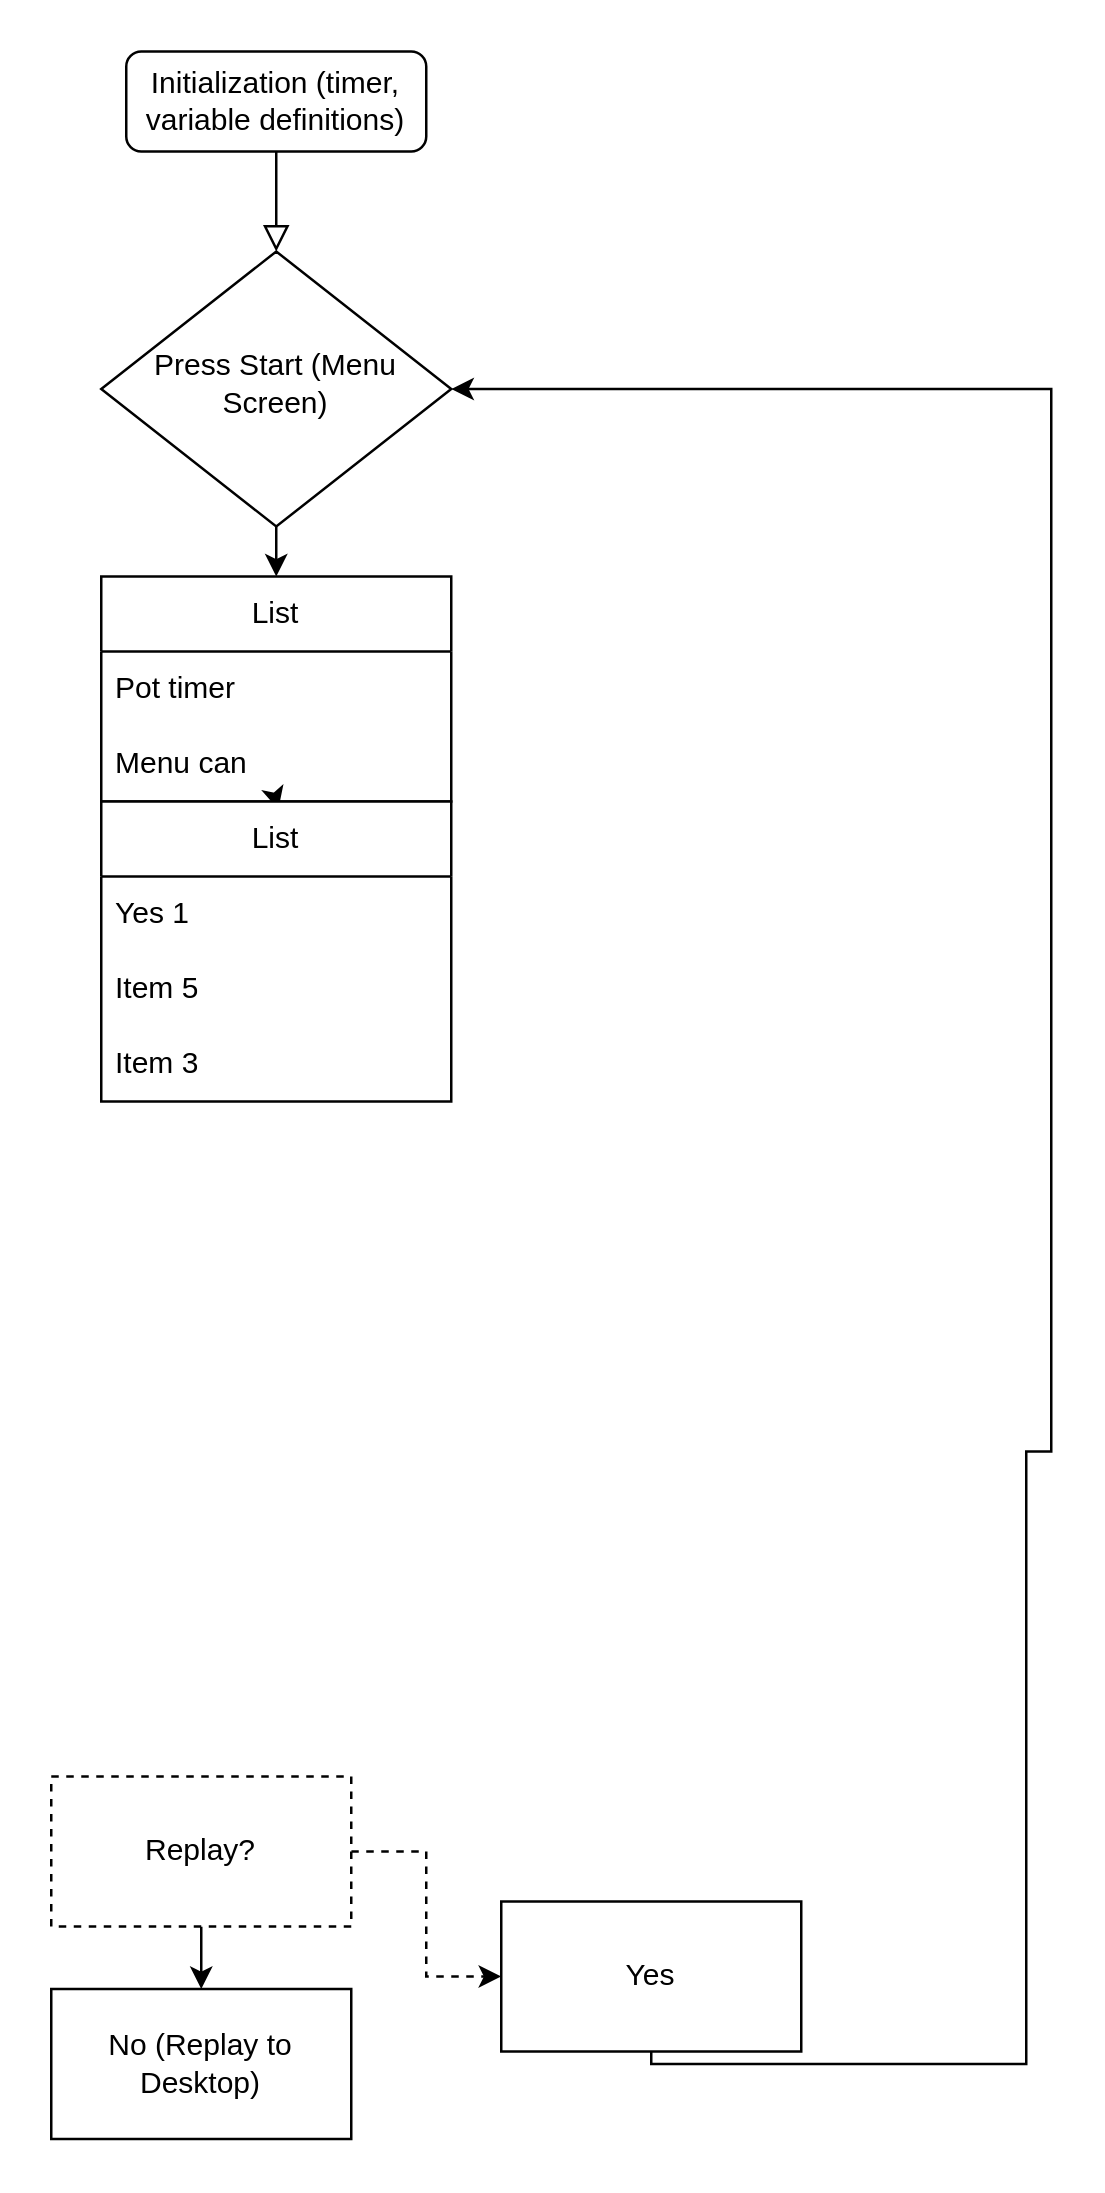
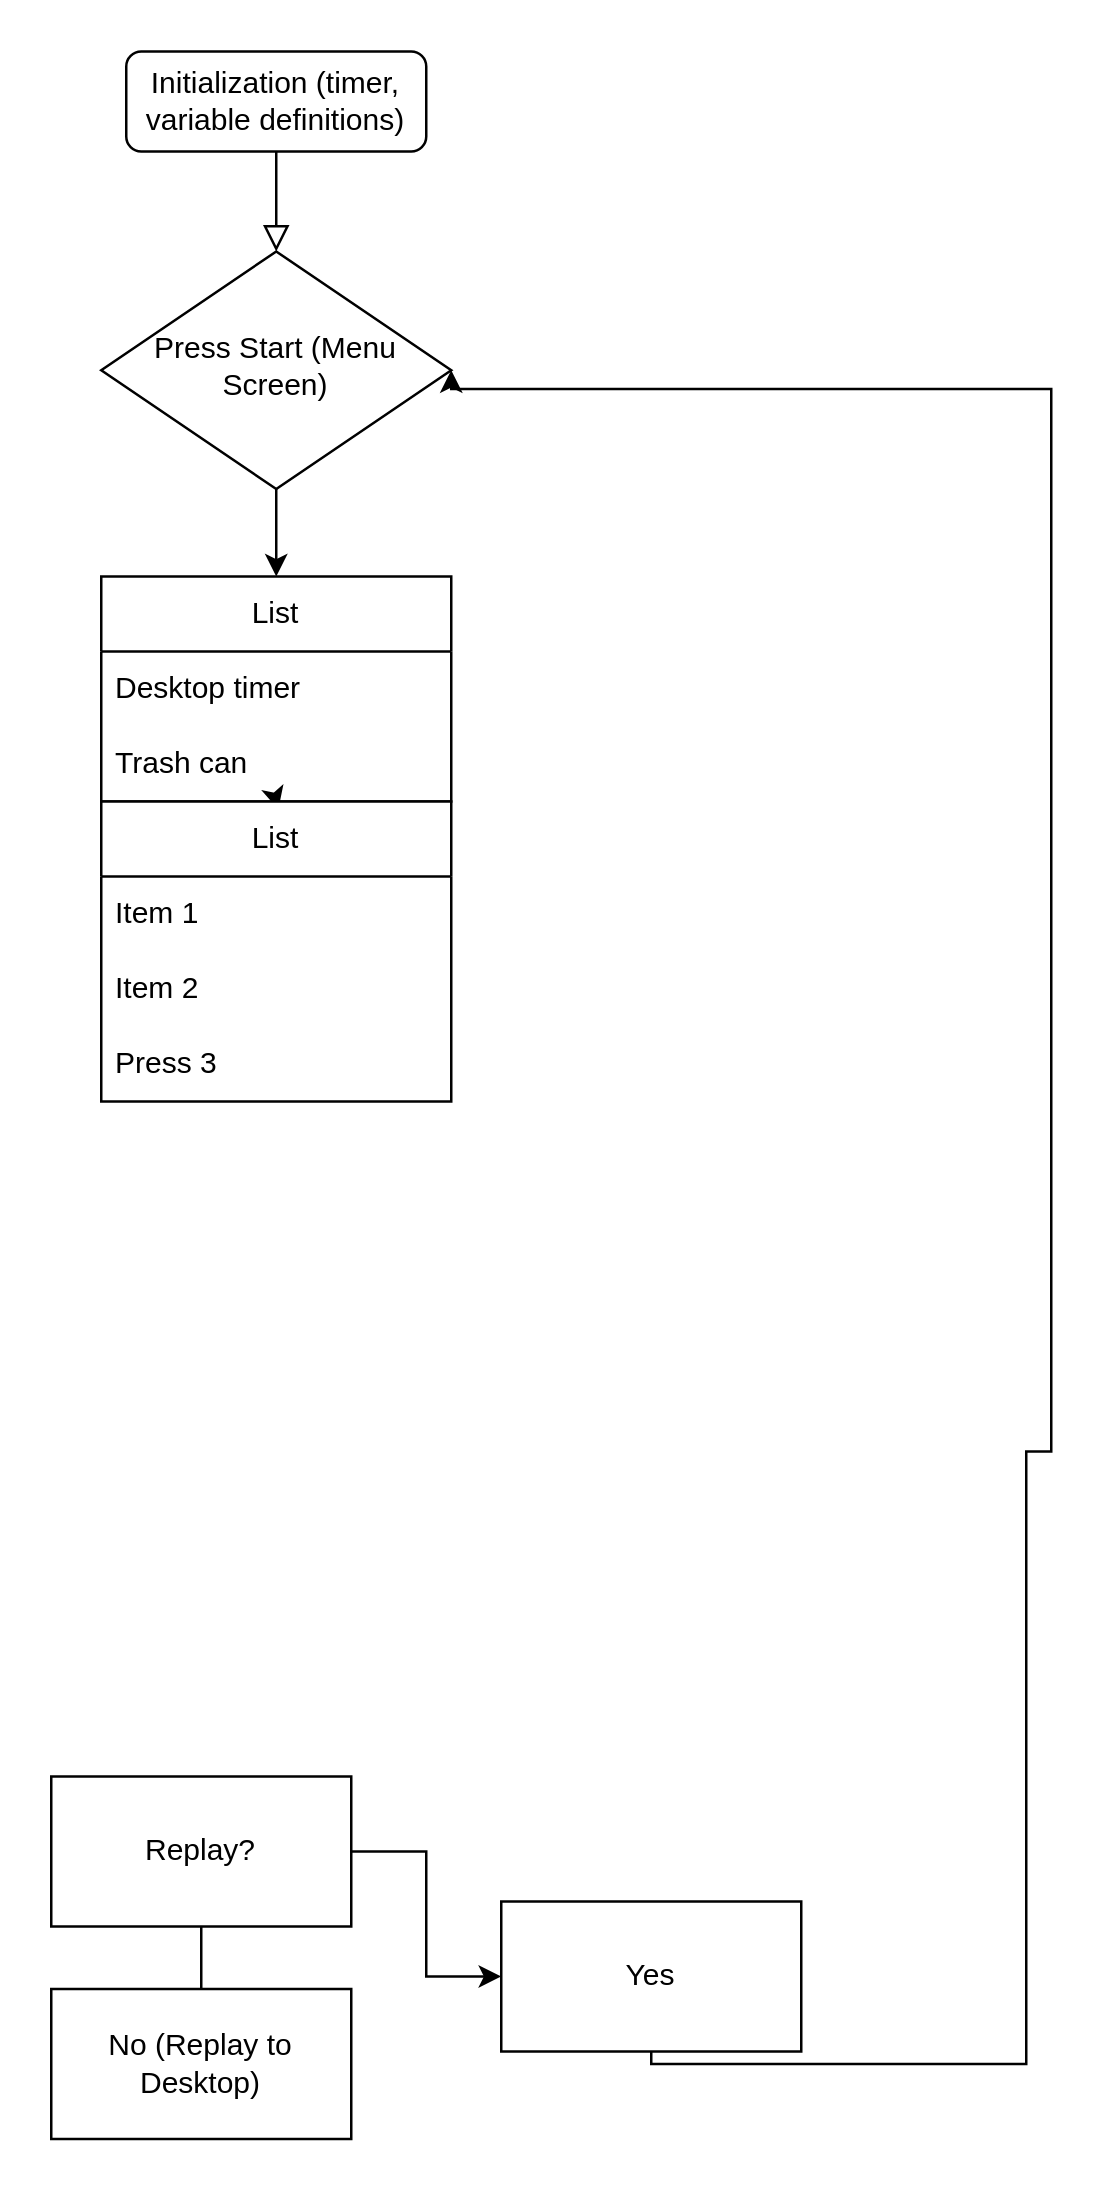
(276, 389) -> (276, 370)
(184, 689) -> (218, 689)
(180, 764) -> (188, 764)
(154, 914) -> (163, 914)
(163, 989) -> (163, 989)
(163, 1064) -> (171, 1064)
(201, 1851) -> (201, 1851)
(426, 1904) -> (426, 1904)
(201, 1971) -> (201, 1978)
